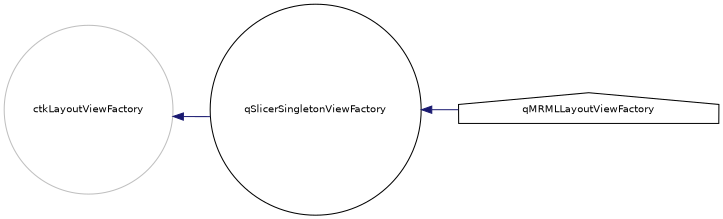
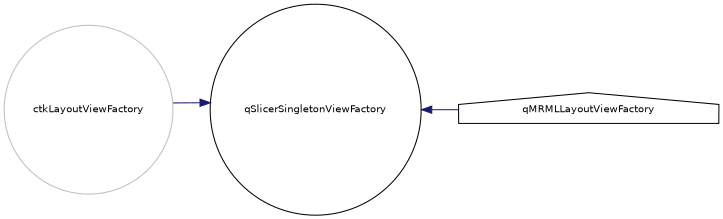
(197, 117) -> (186, 103)
